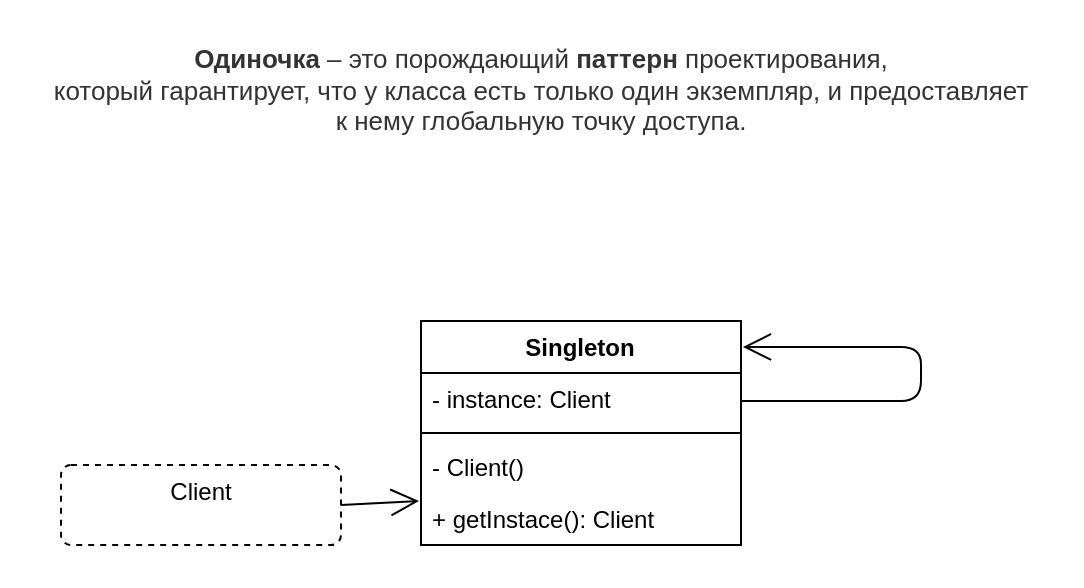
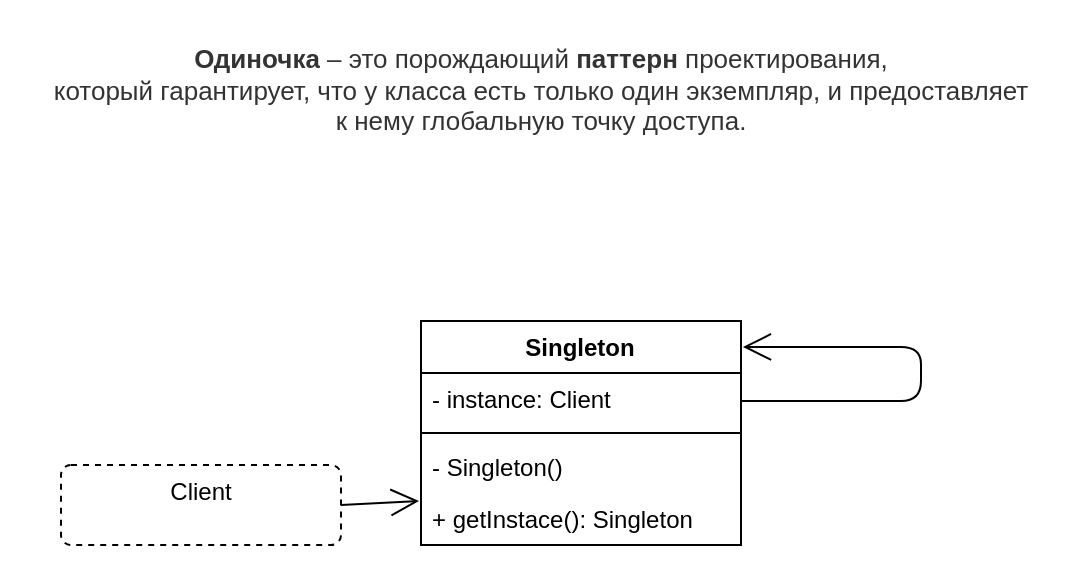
(490, 468) -> (510, 468)
(564, 520) -> (584, 520)
